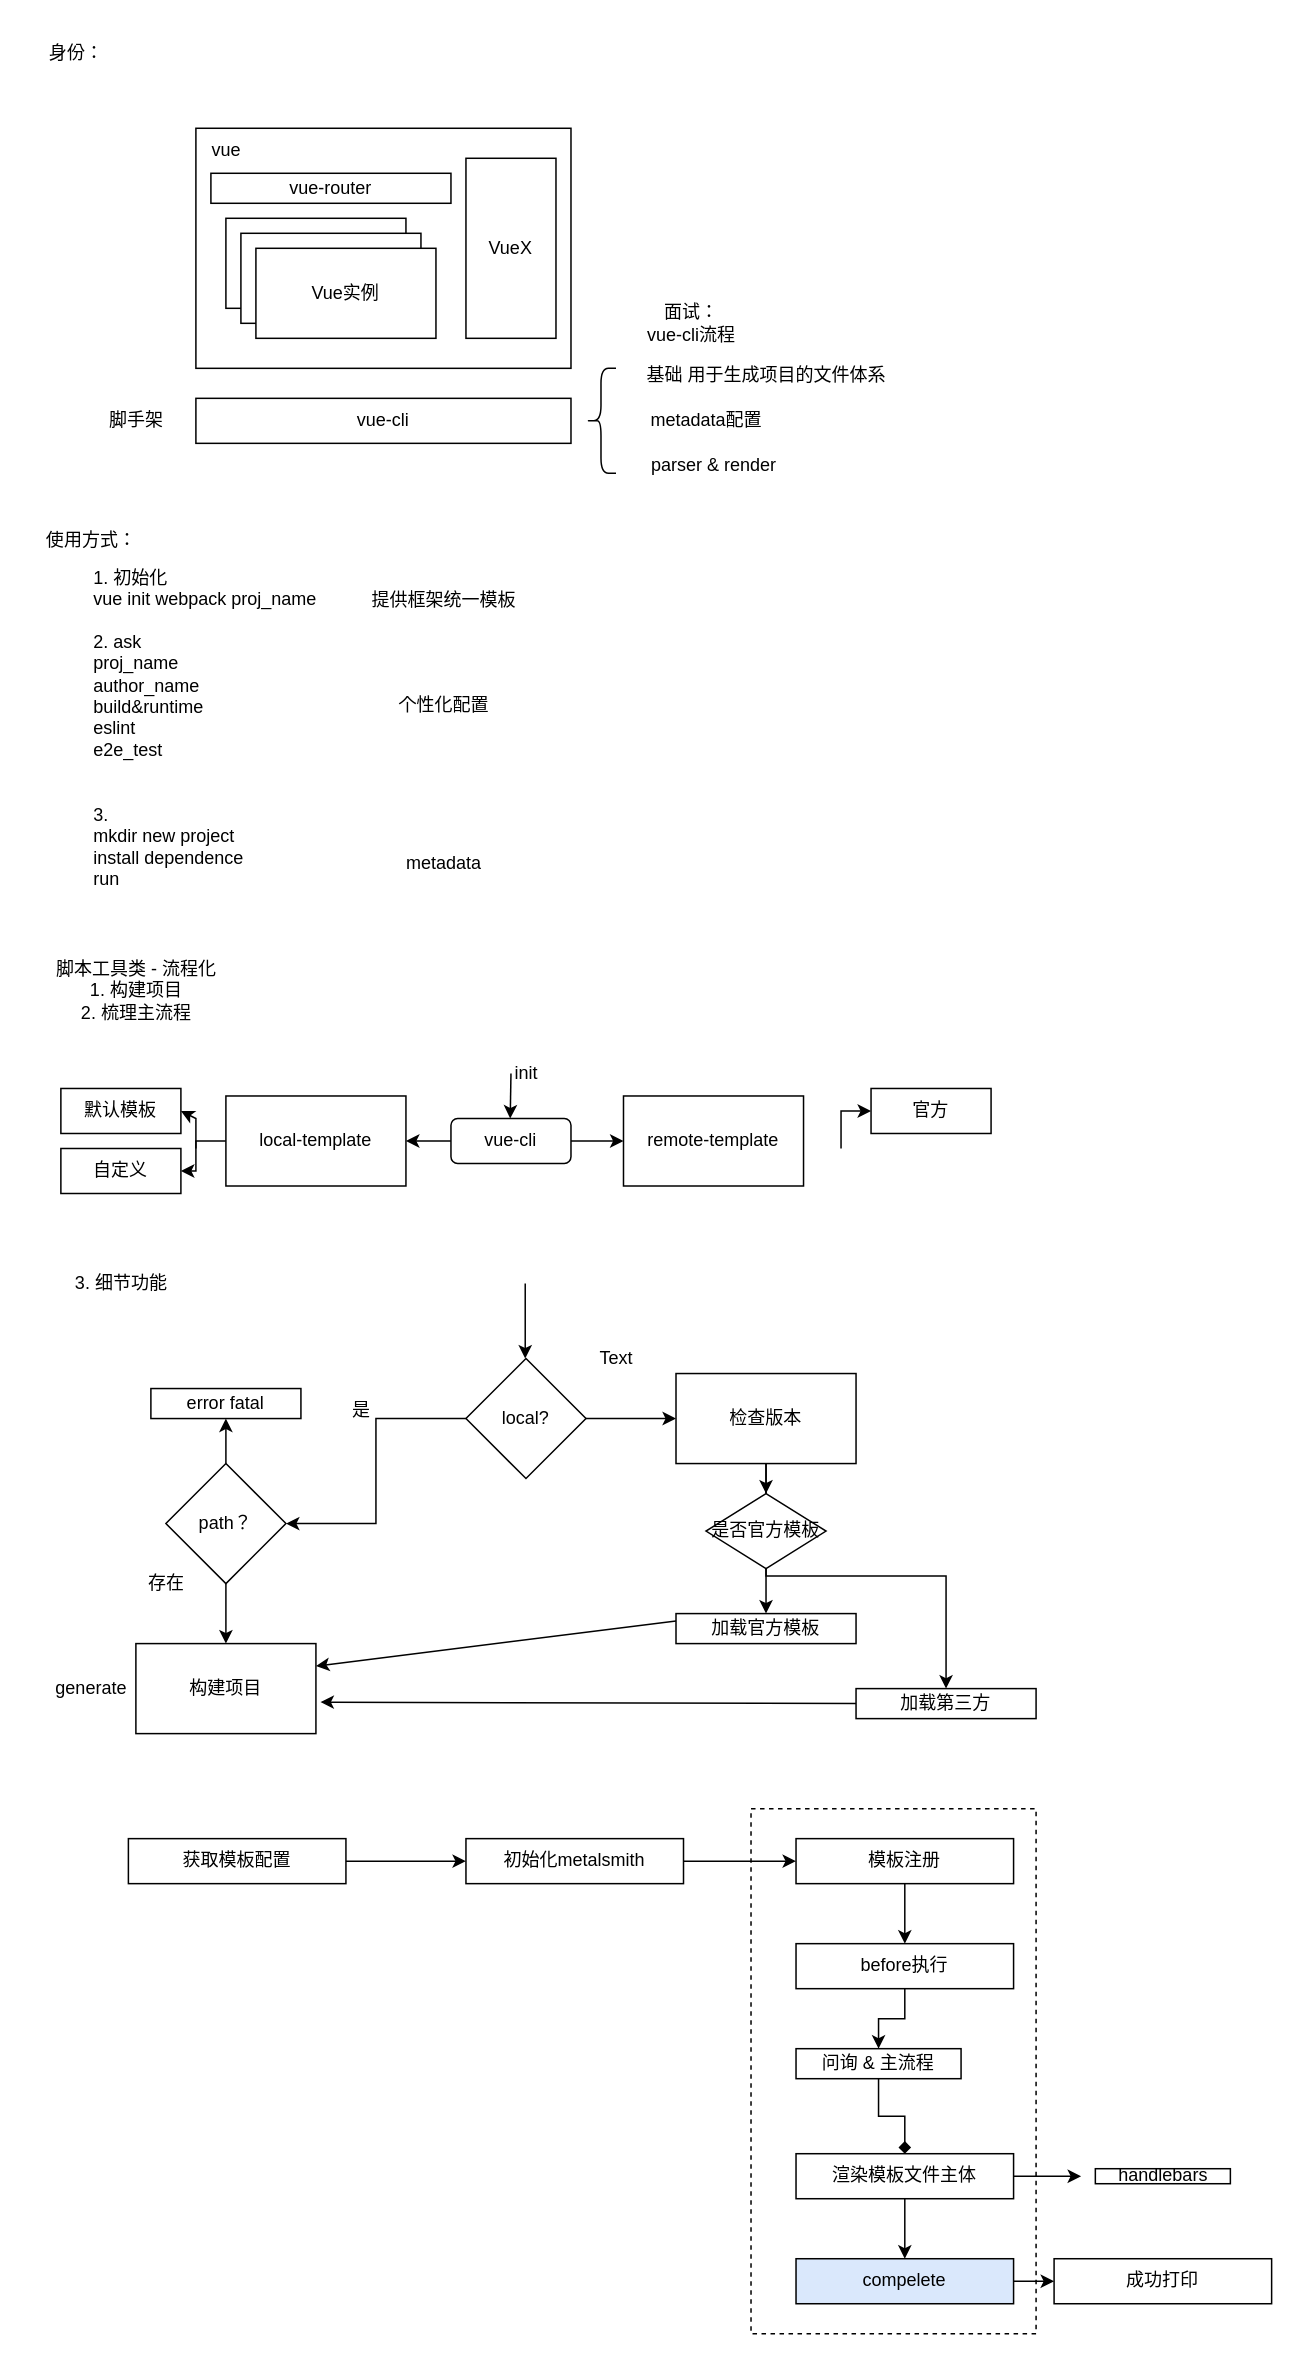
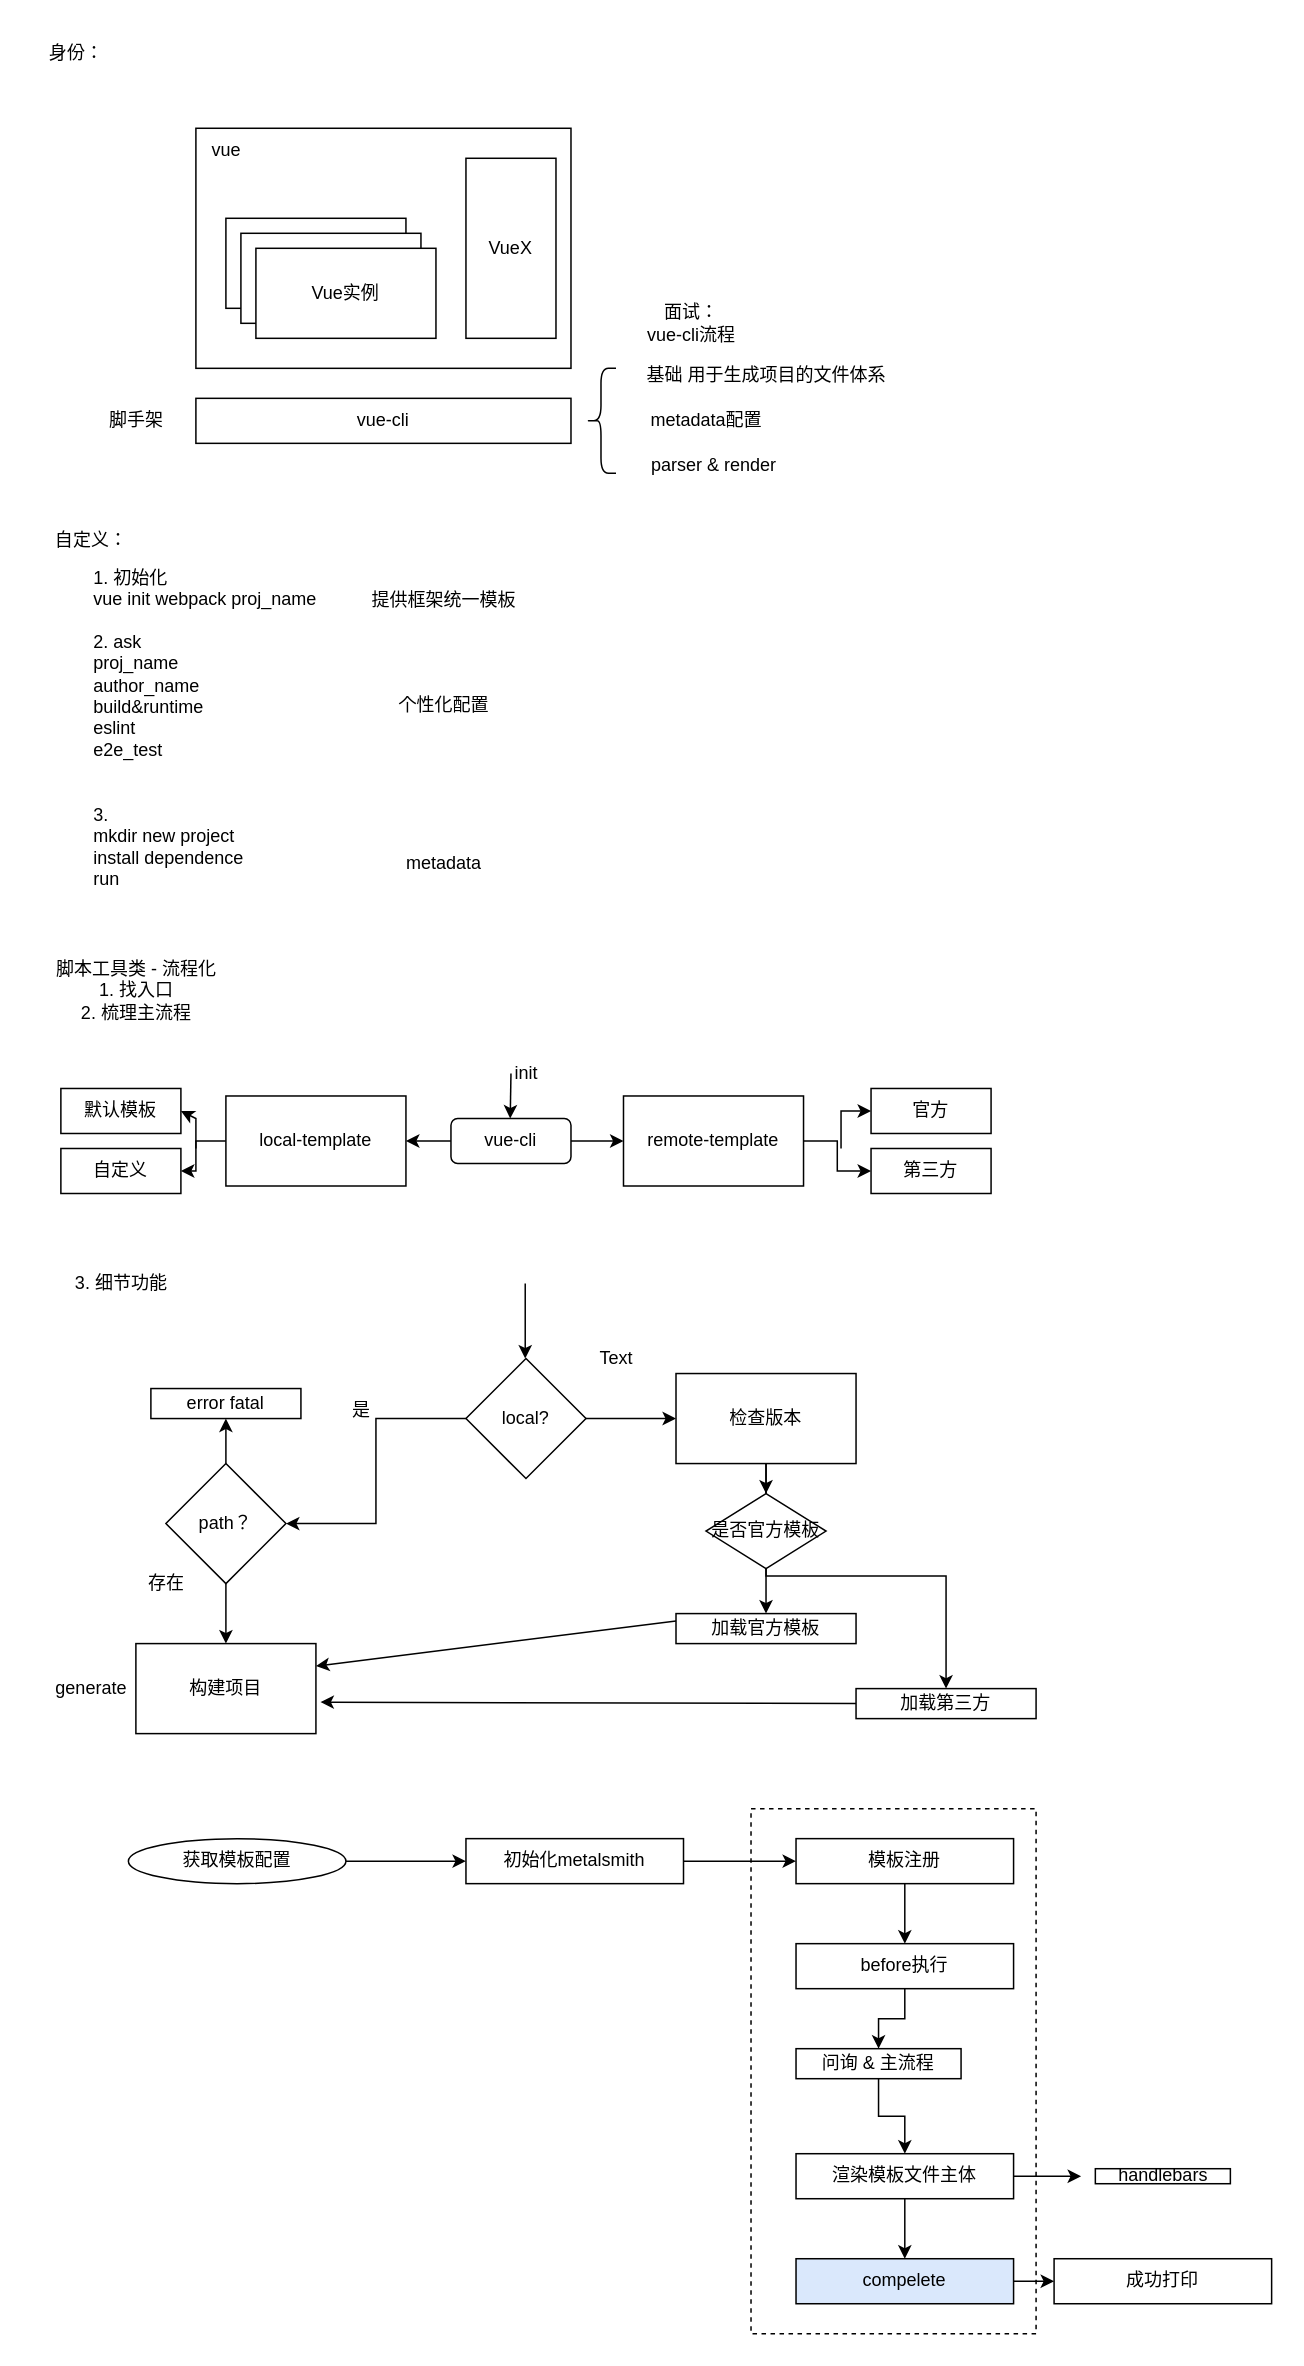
(331, 188) -> none
(92, 541) -> (92, 541)
(137, 991) -> (137, 991)
none -> (837, 1151)
none -> (931, 1171)
(237, 1861) -> (237, 1861)
(905, 2141) -> (905, 2142)
